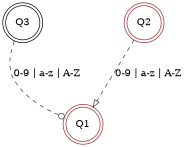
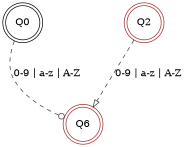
(23, 23) -> (23, 23)
(83, 124) -> (83, 124)
